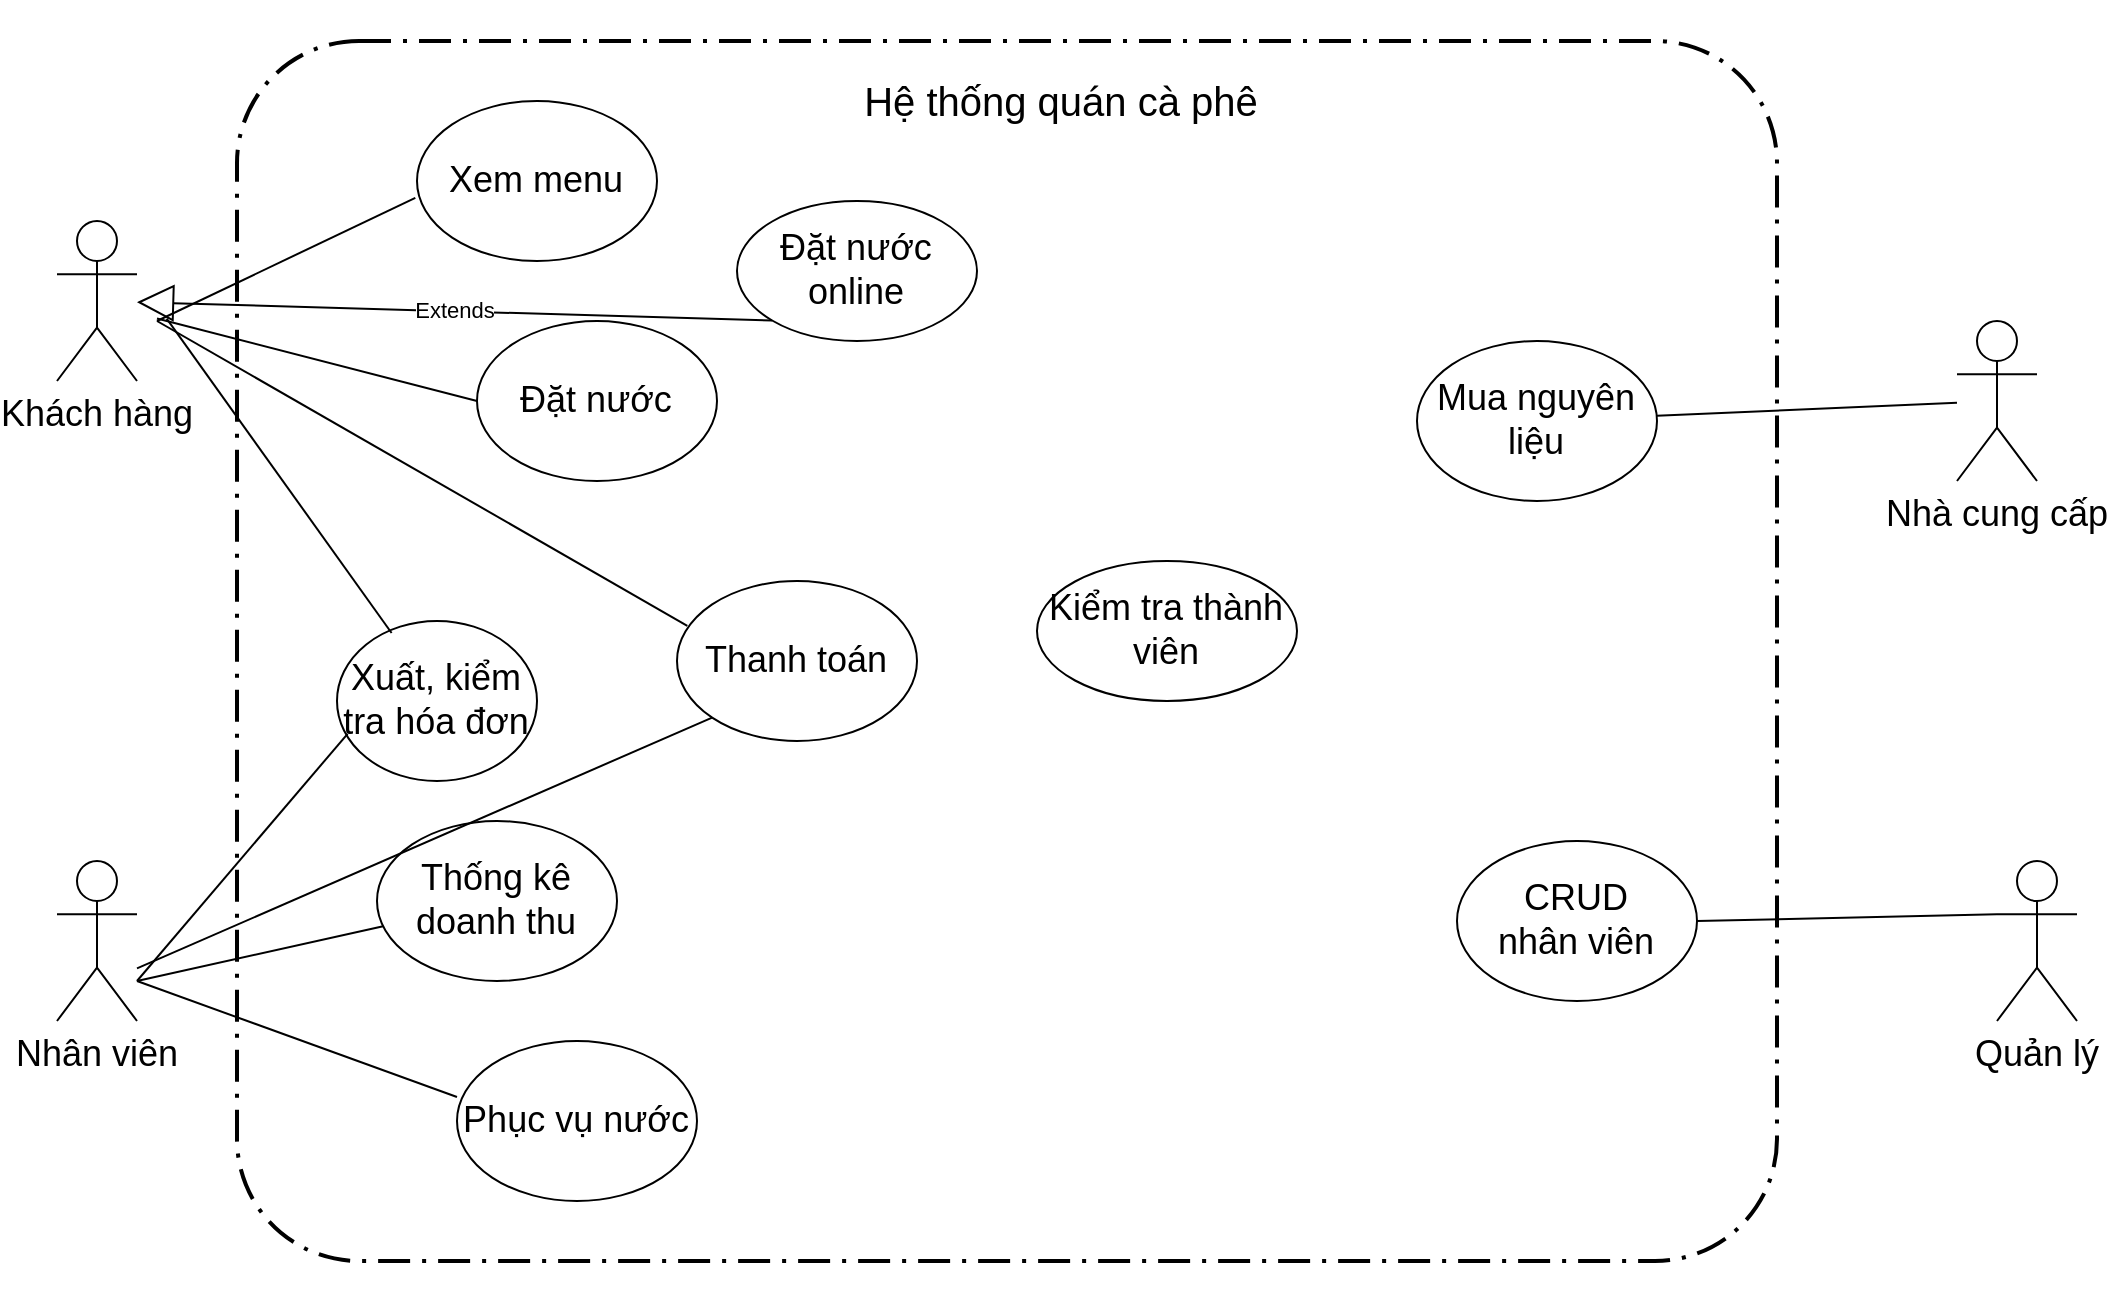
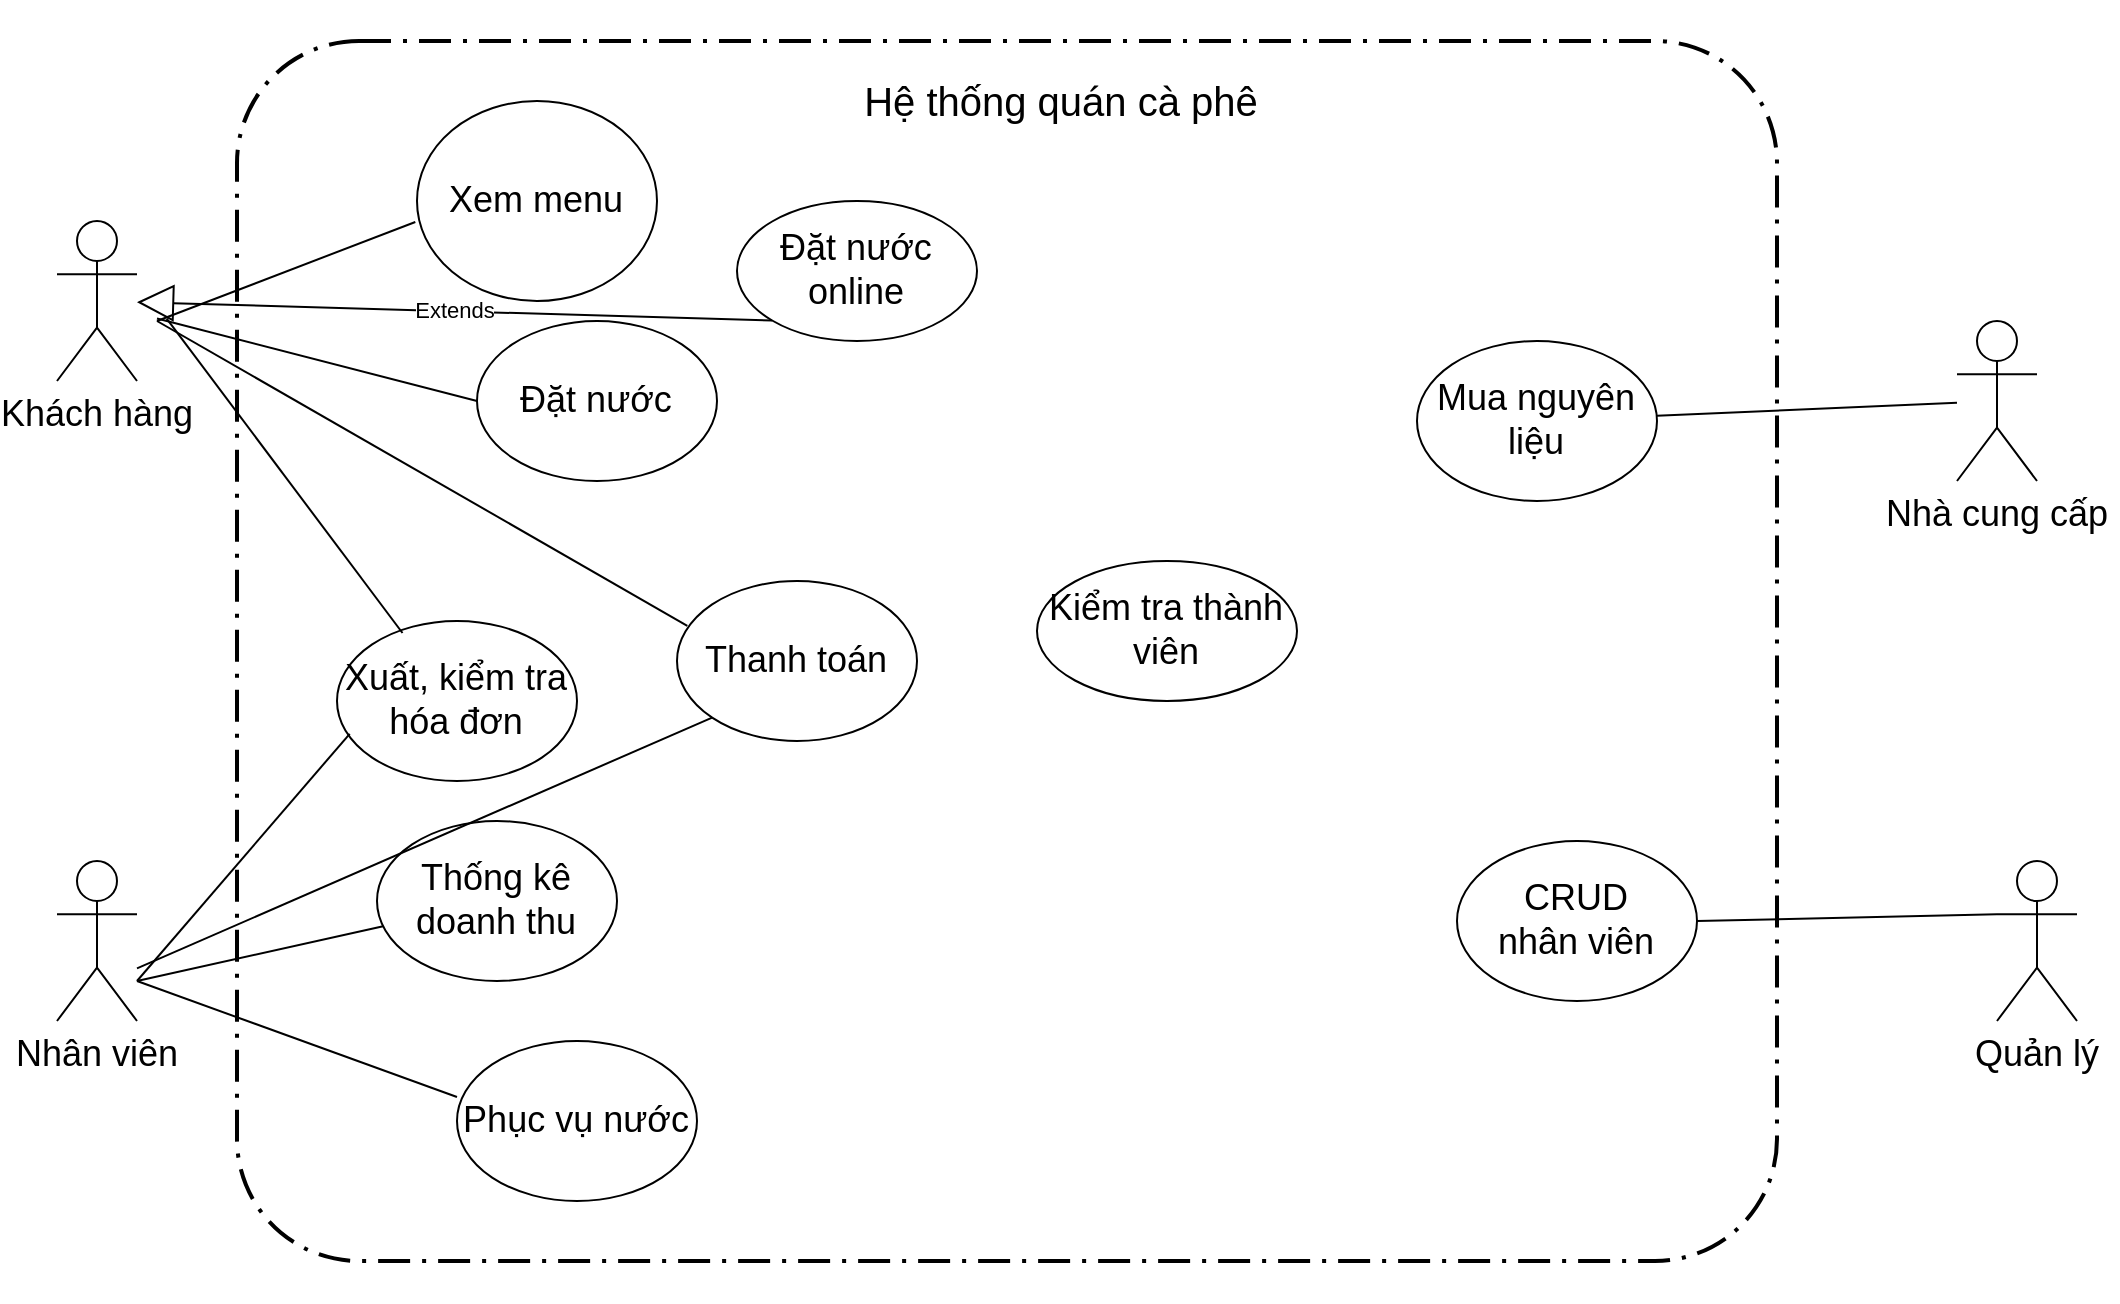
(537, 181) -> (537, 201)
(437, 701) -> (457, 701)
